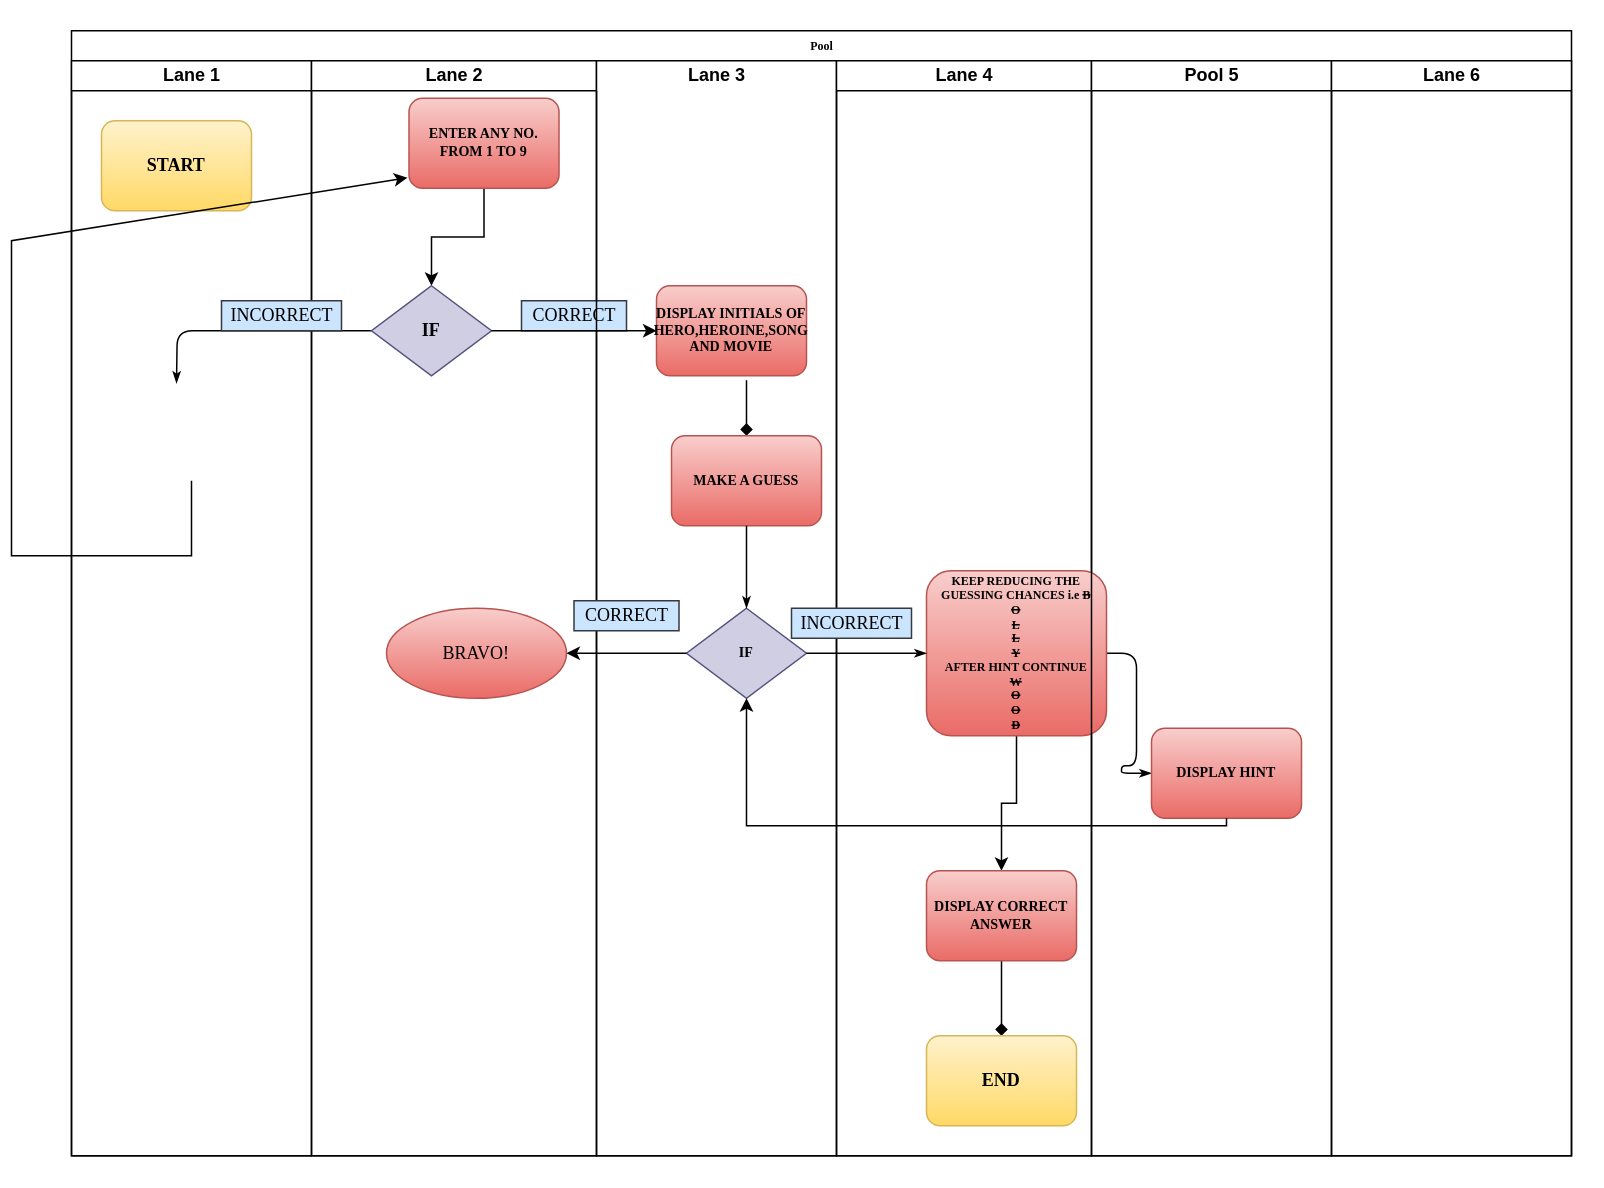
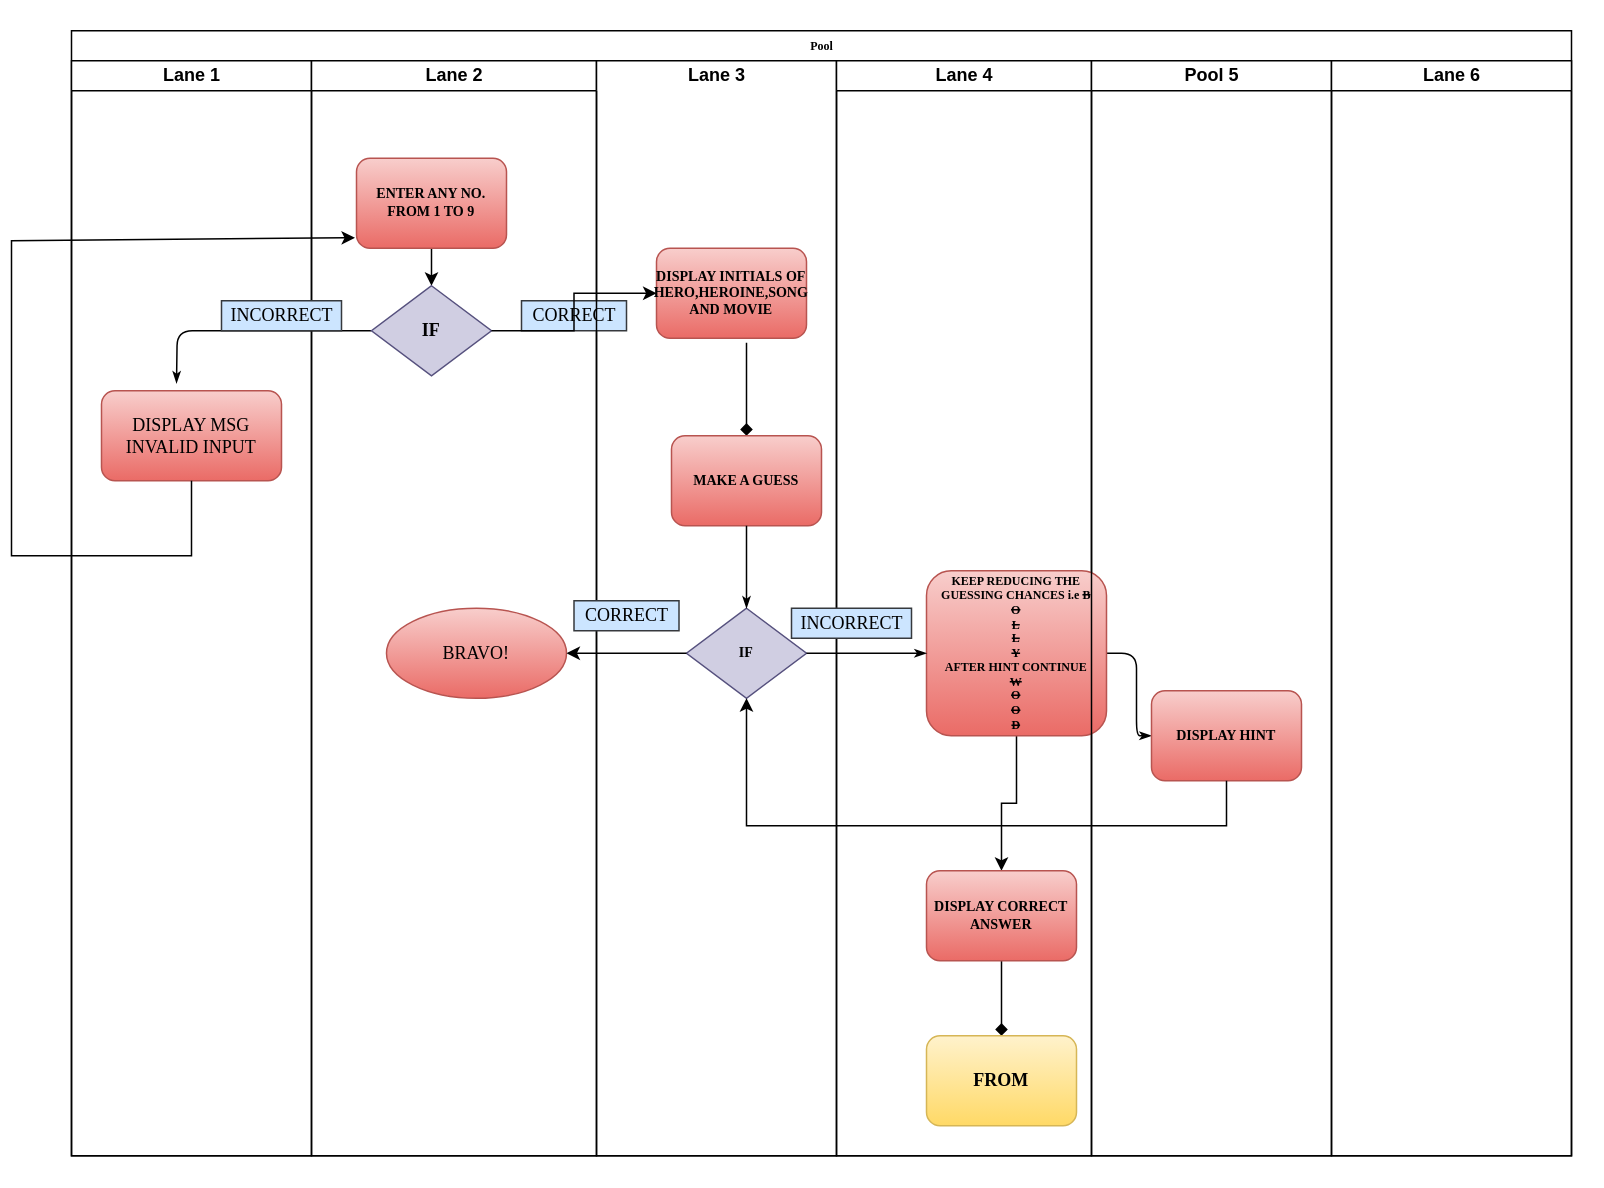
(484, 143) -> (431, 203)
(176, 166) -> none
(731, 331) -> (731, 293)
none -> (191, 436)
(1226, 773) -> (1226, 736)
(1001, 1081) -> (1001, 1081)
